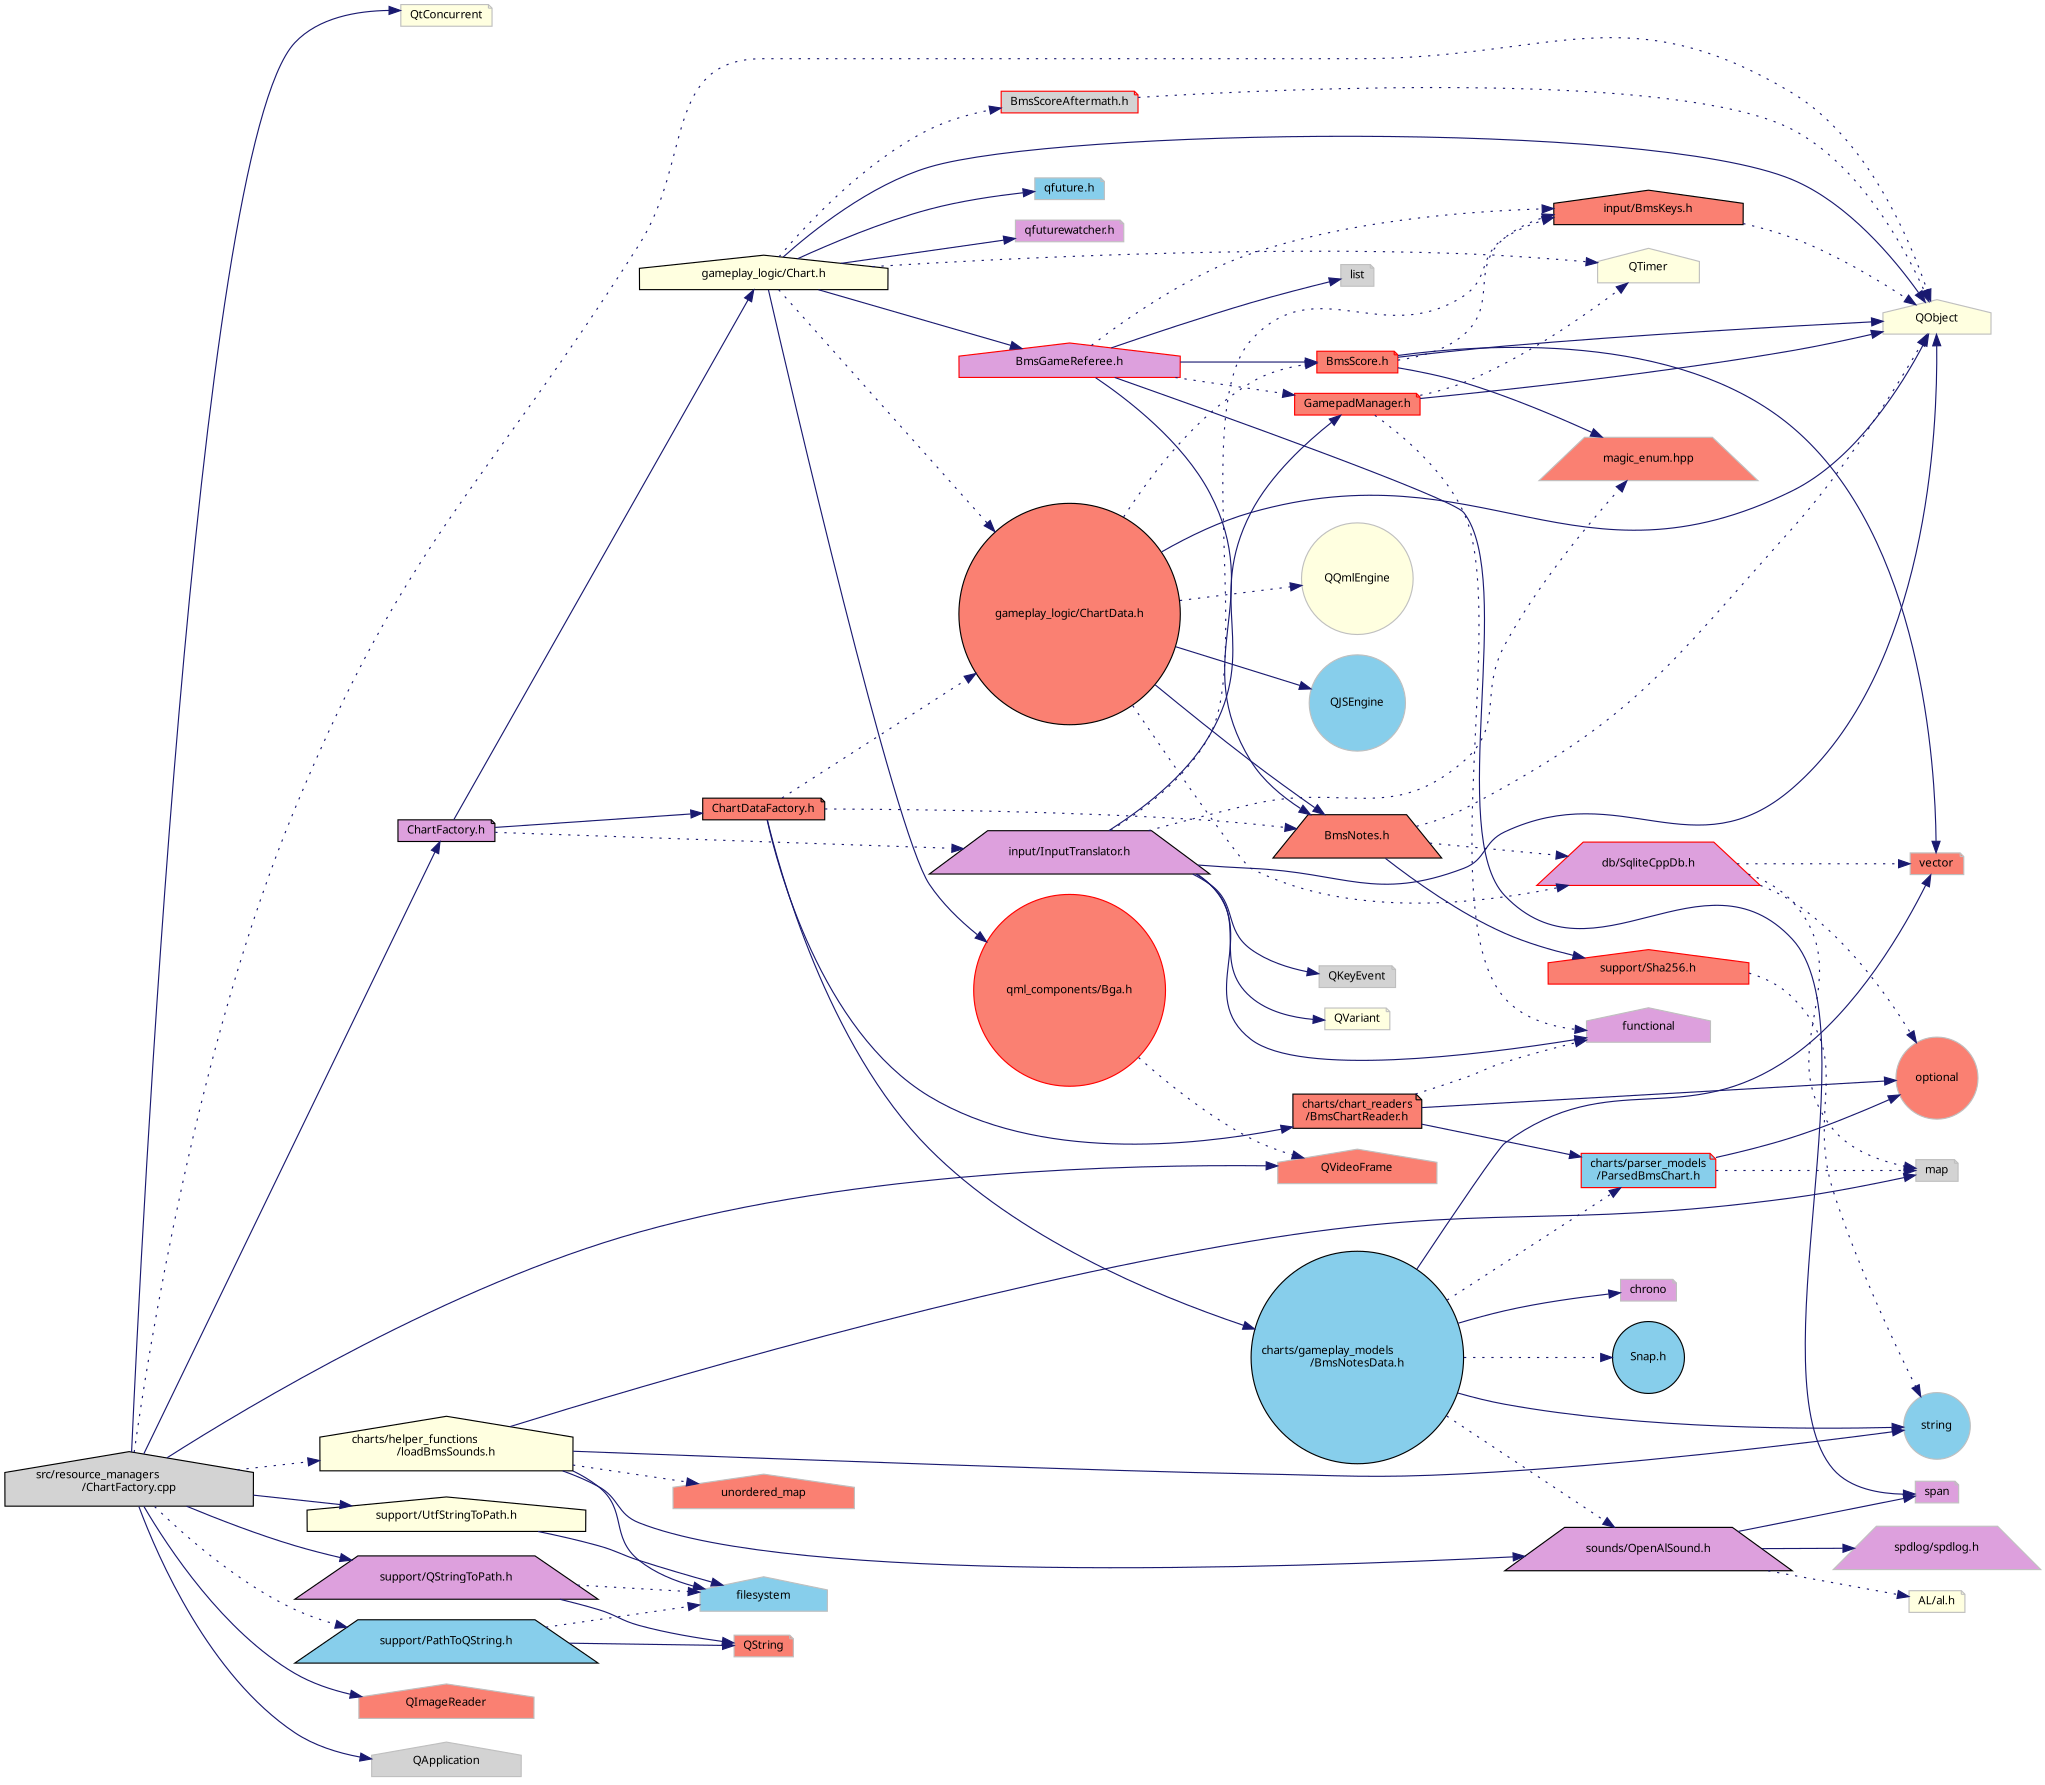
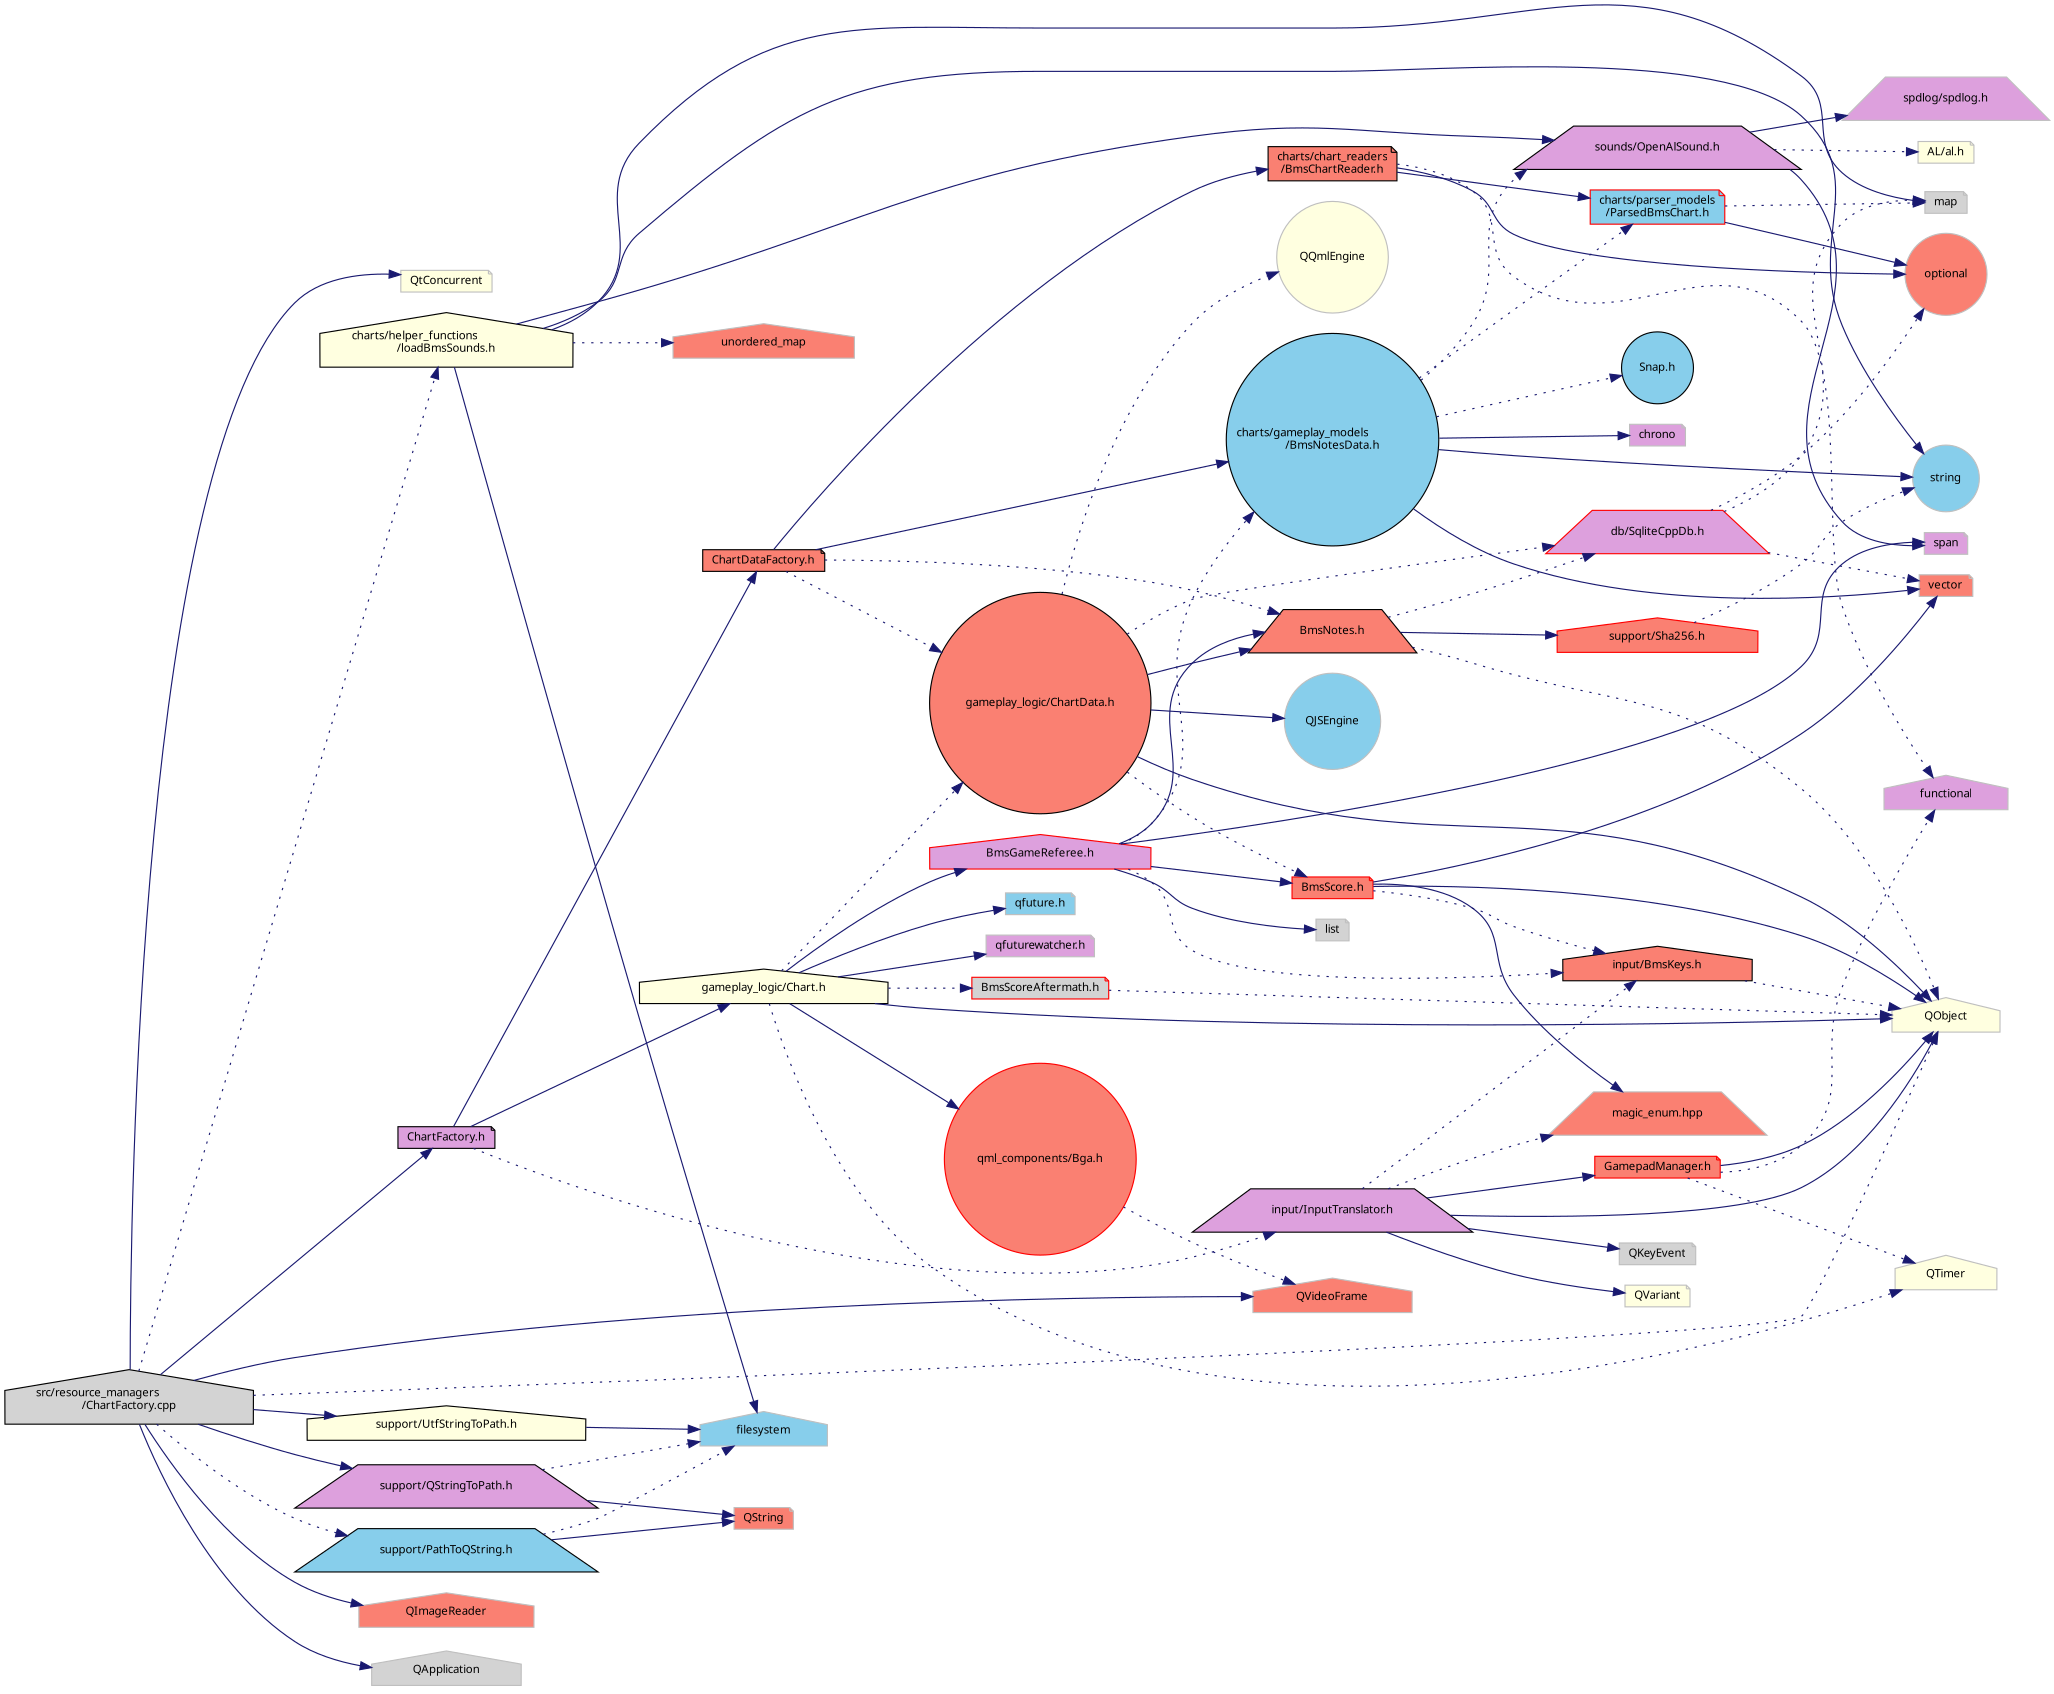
(1224, 385) -> (1179, 703)
(1320, 1058) -> none
